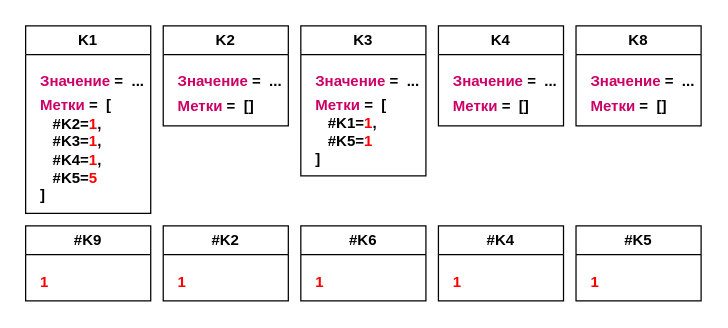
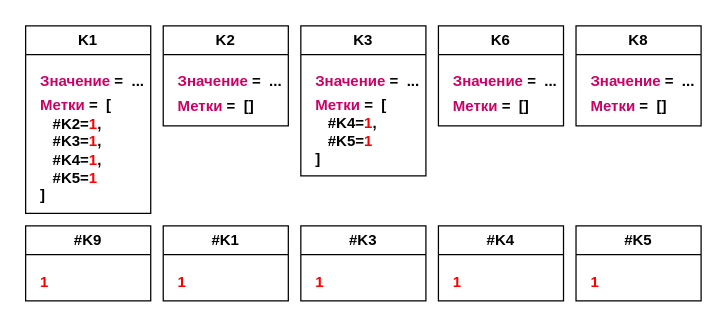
(501, 41) -> (501, 41)
(354, 132) -> (354, 132)
(79, 151) -> (79, 151)
(226, 241) -> (226, 241)
(363, 241) -> (363, 241)
